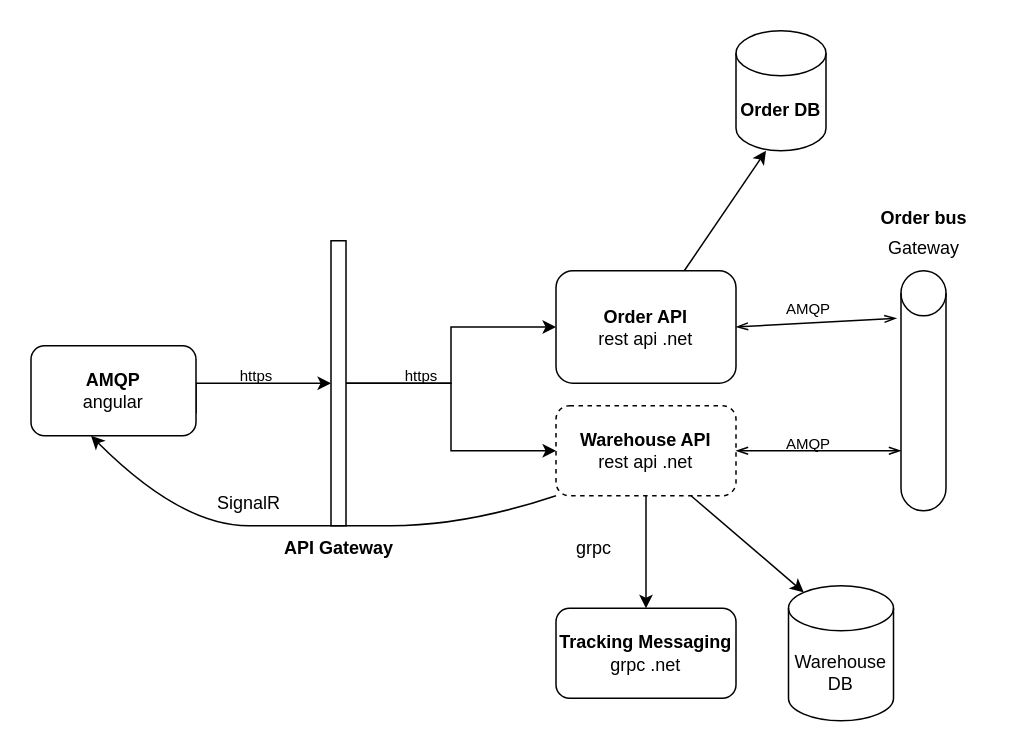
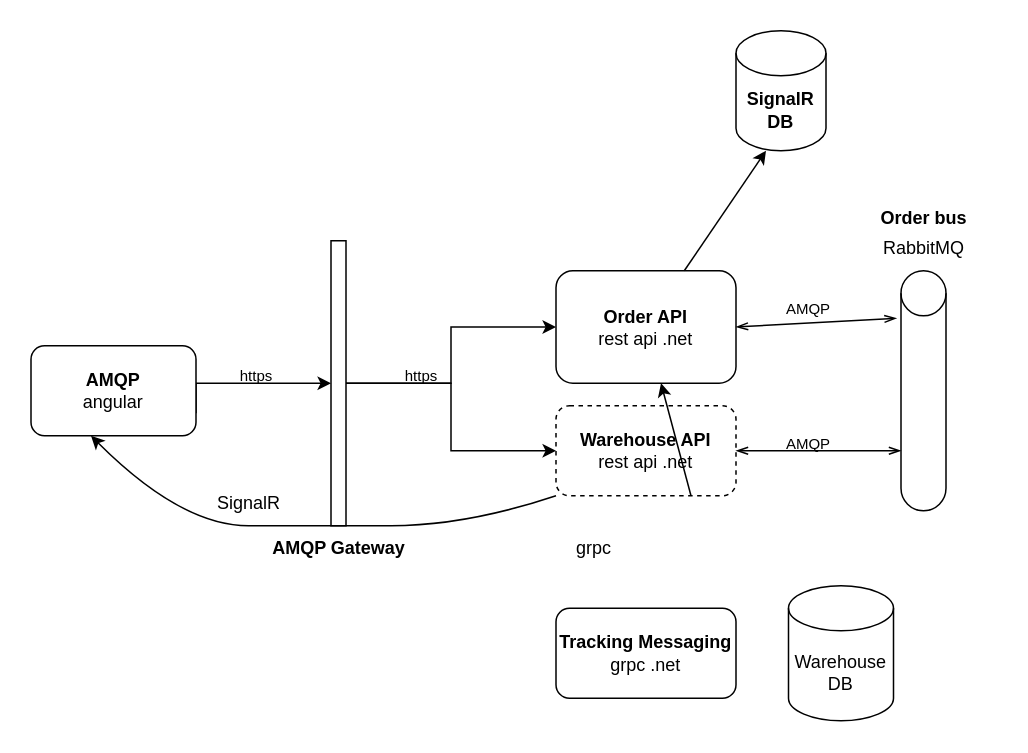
(781, 110) -> (781, 110)
(924, 248) -> (924, 248)
(743, 541) -> (677, 444)
(646, 547) -> none
(339, 548) -> (339, 548)
